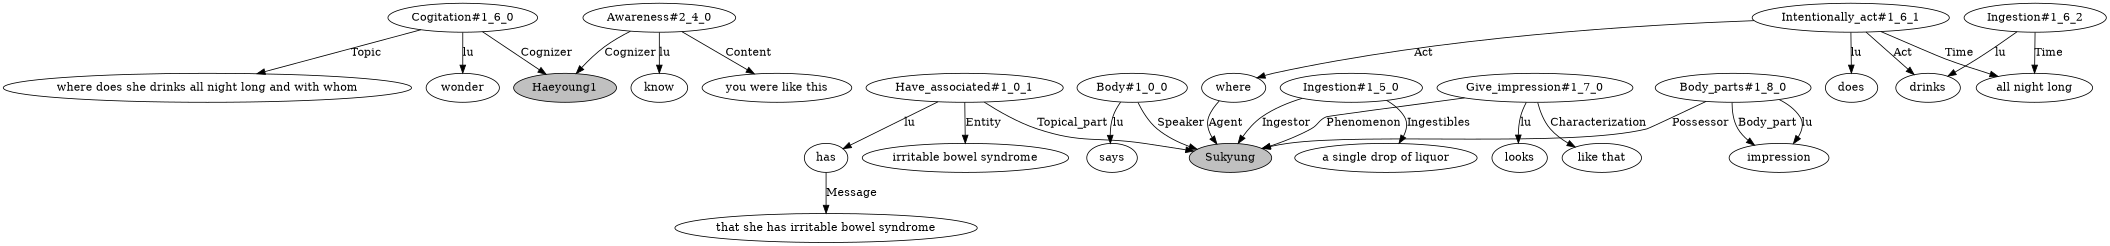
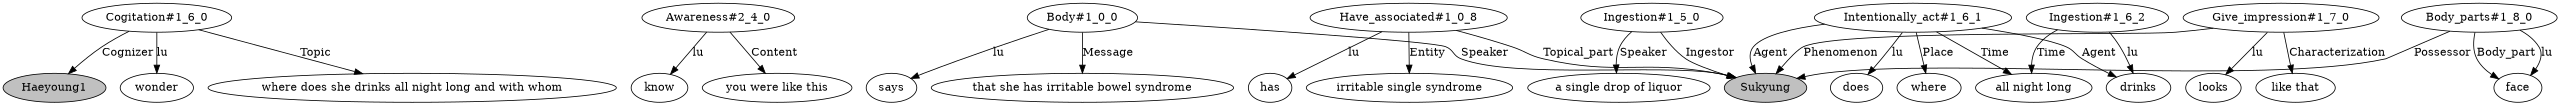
(604, 47) -> none
(1424, 53) -> (1938, 53)
(1903, 53) -> (2099, 53)
(965, 88) -> (1409, 18)
(1208, 118) -> (1778, 34)
(1439, 123) -> (1643, 53)
(965, 158) -> (1409, 88)
(1779, 158) -> (2518, 88)
(826, 189) -> (1082, 49)
